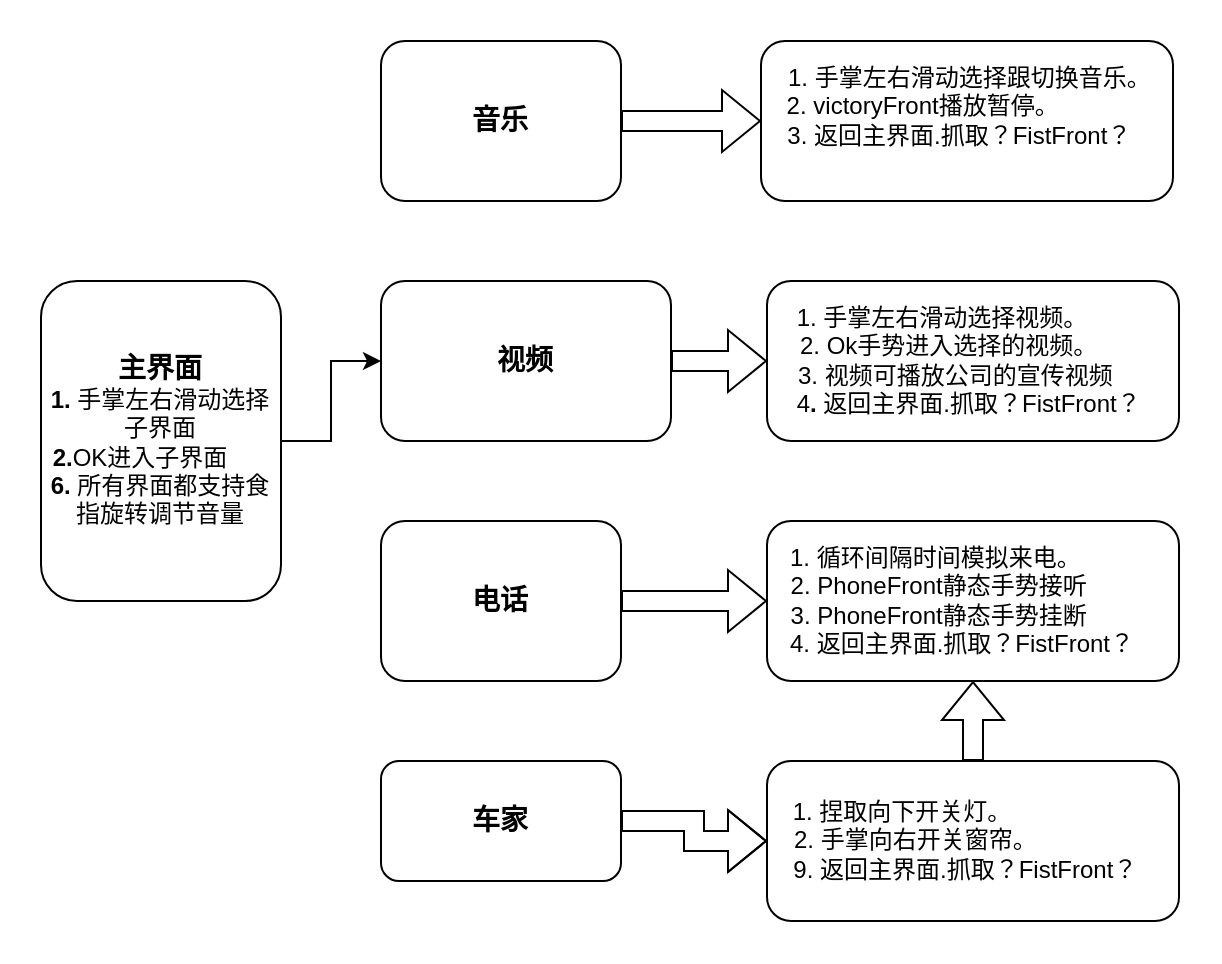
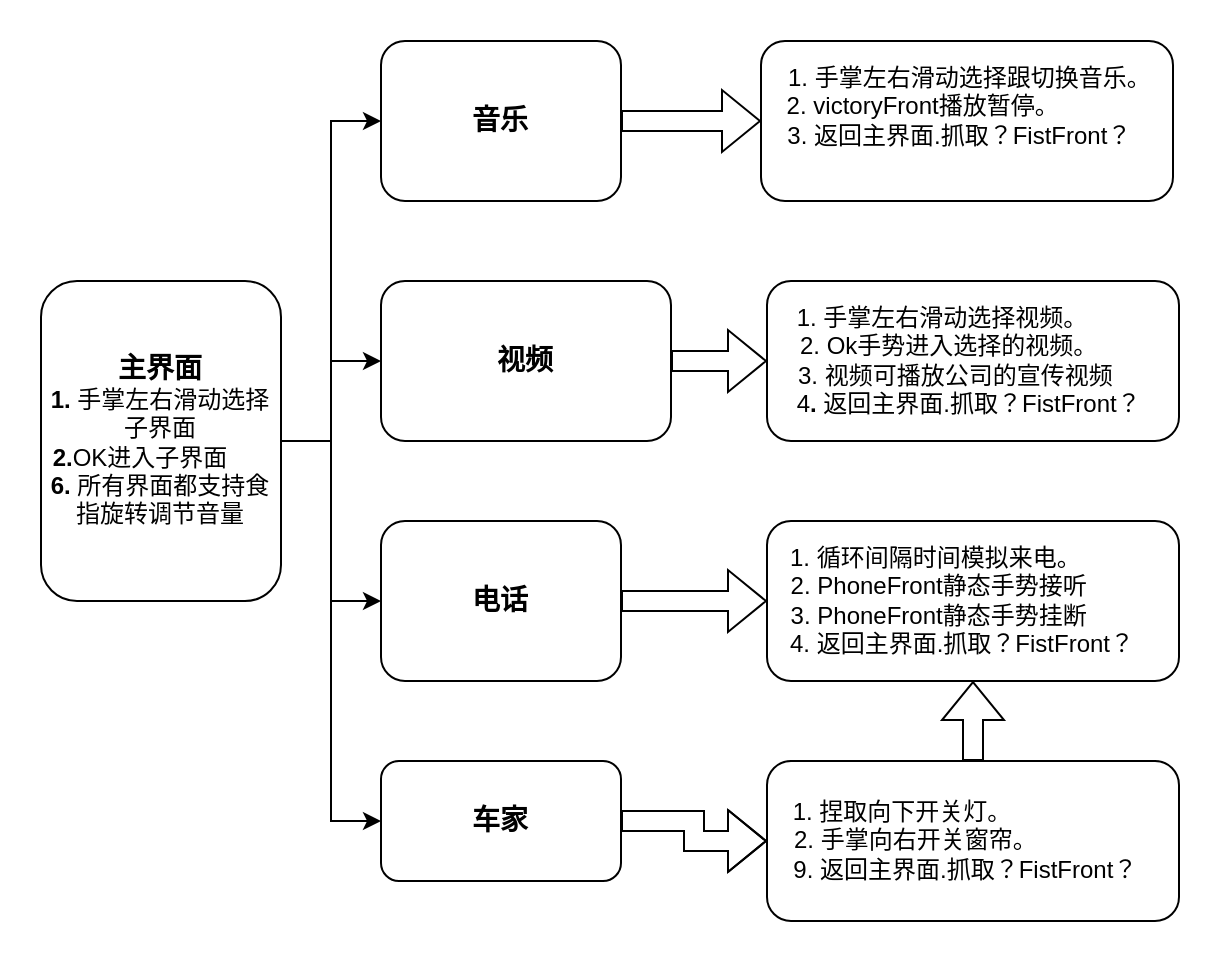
none -> (331, 221)
none -> (351, 601)
none -> (331, 731)
